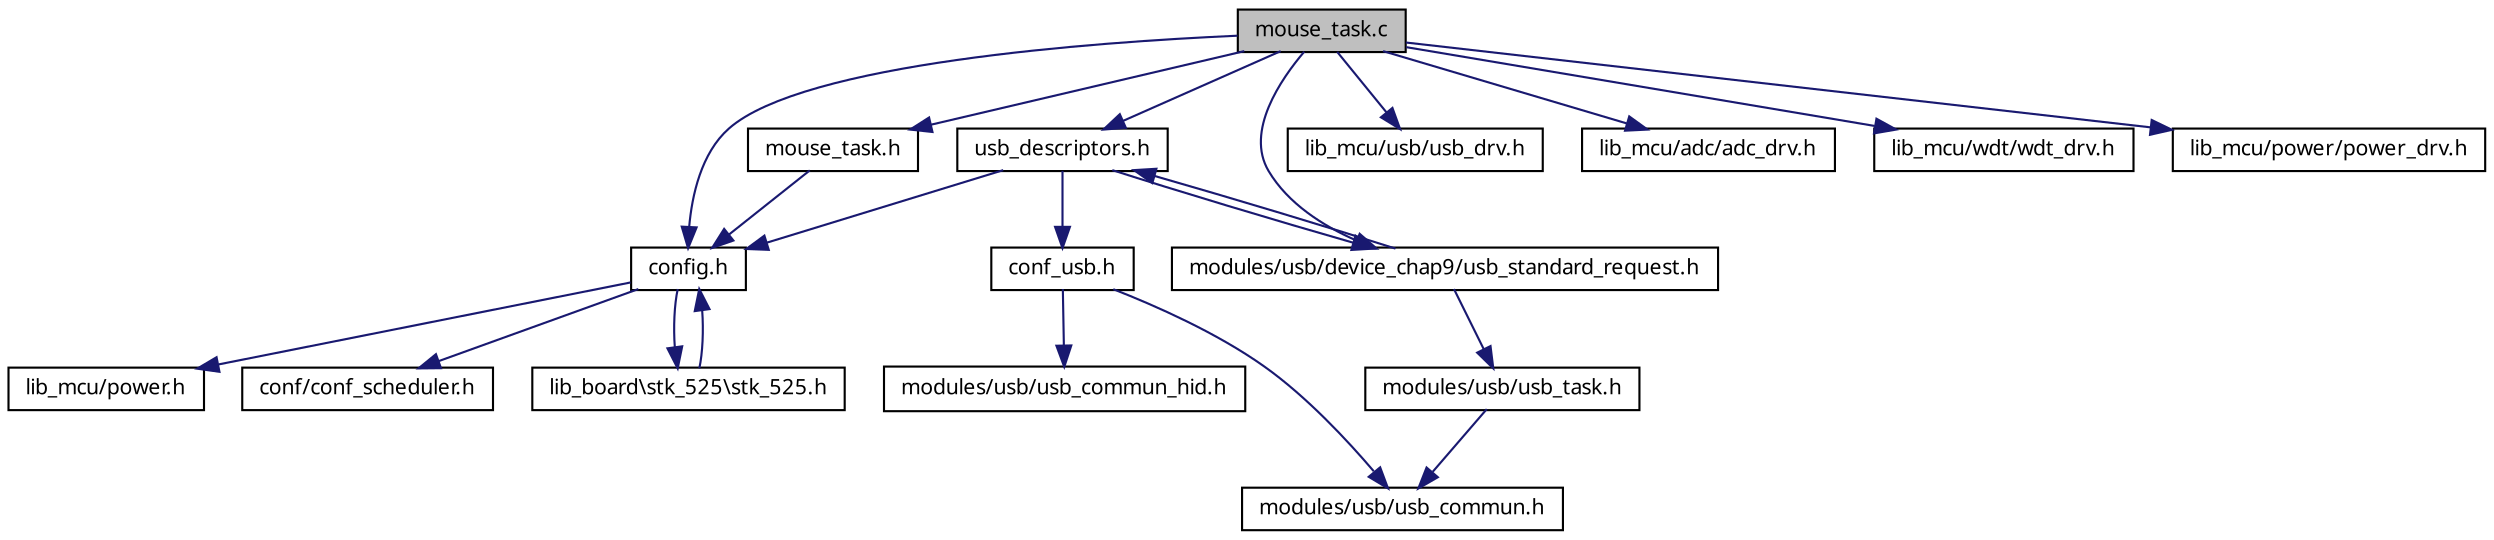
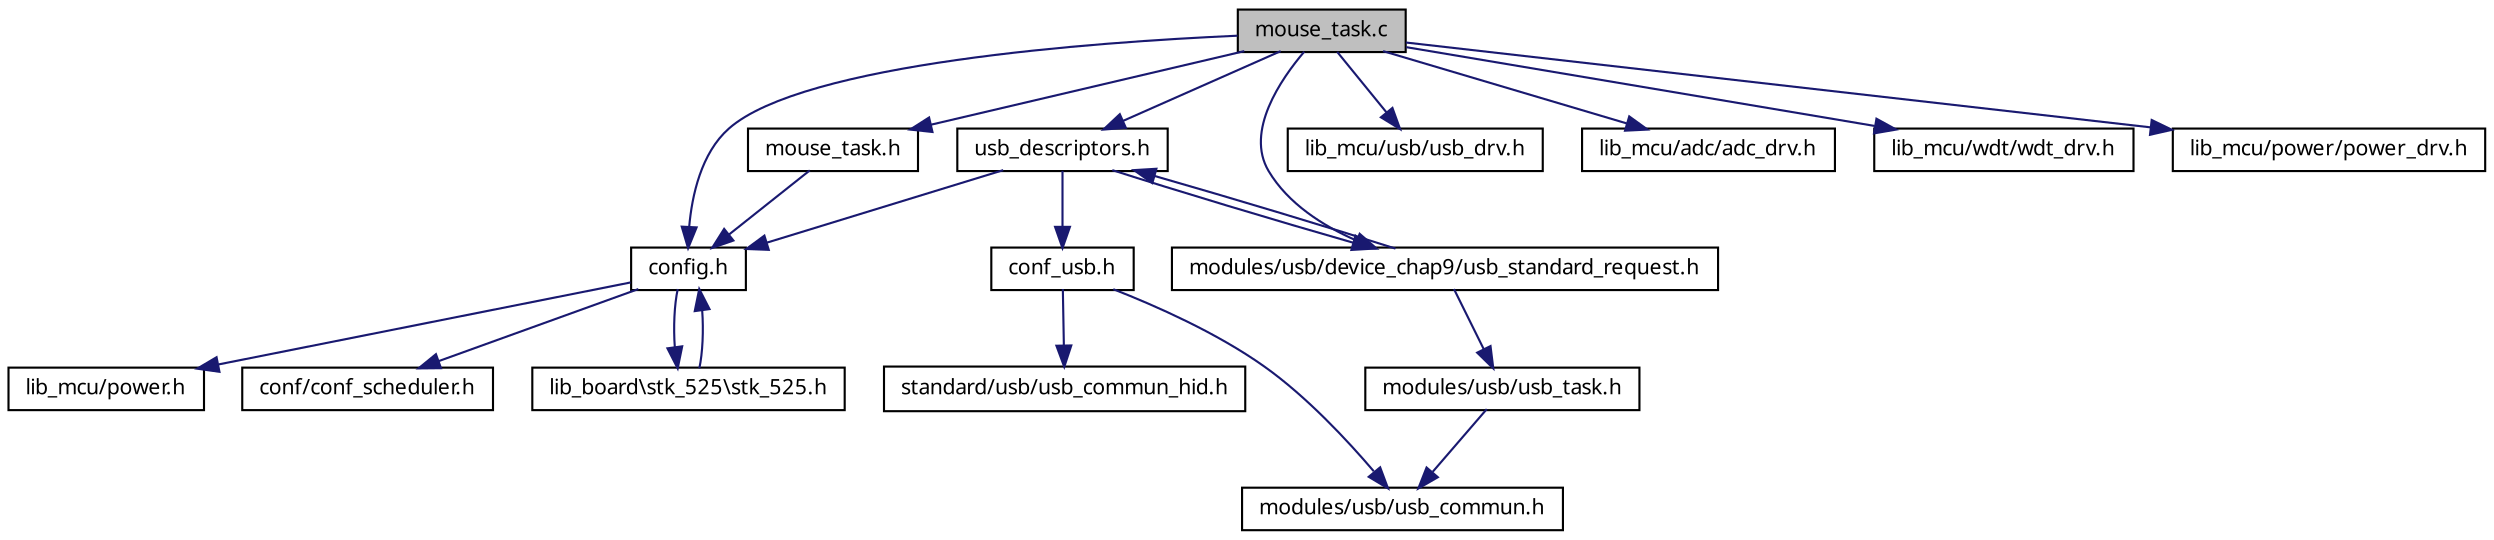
(1065, 389) -> (1065, 389)
